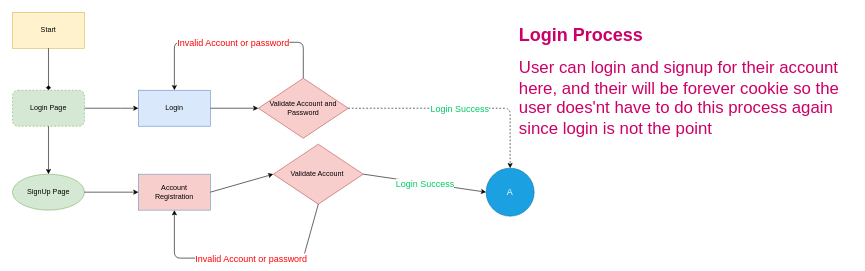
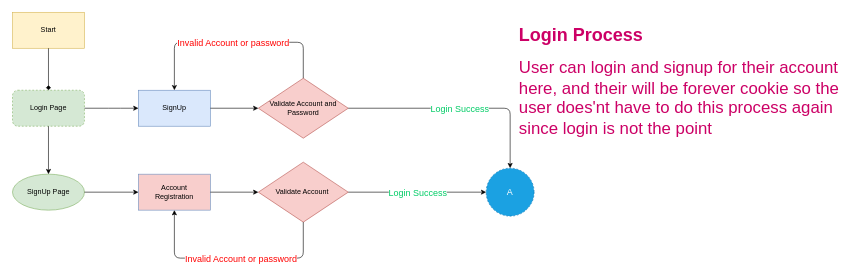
(174, 108) -> (174, 108)
(390, 108) -> (390, 108)
(318, 174) -> (303, 192)
(510, 192) -> (510, 192)
